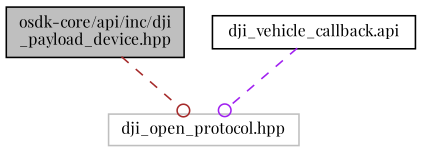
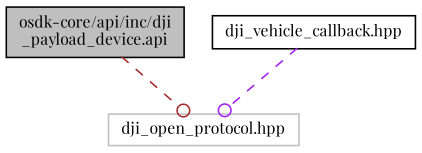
(95, 32) -> (95, 32)
(314, 32) -> (314, 32)
